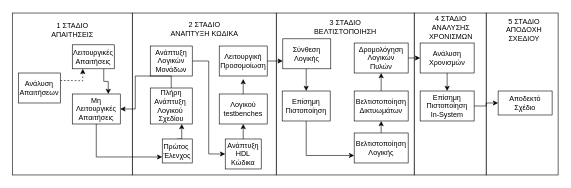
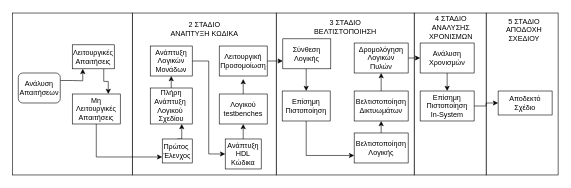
(72, 30) -> none
(171, 78) -> (171, 81)
(75, 80) -> (75, 80)
(39, 88) -> (39, 88)
